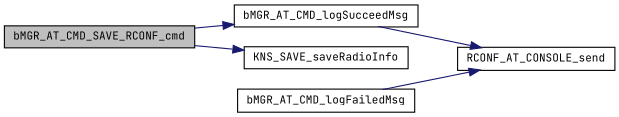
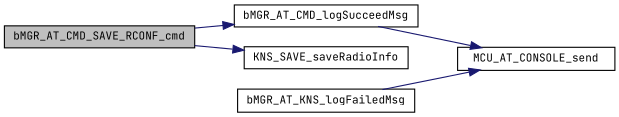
(536, 59) -> (536, 59)
(326, 101) -> (326, 101)
